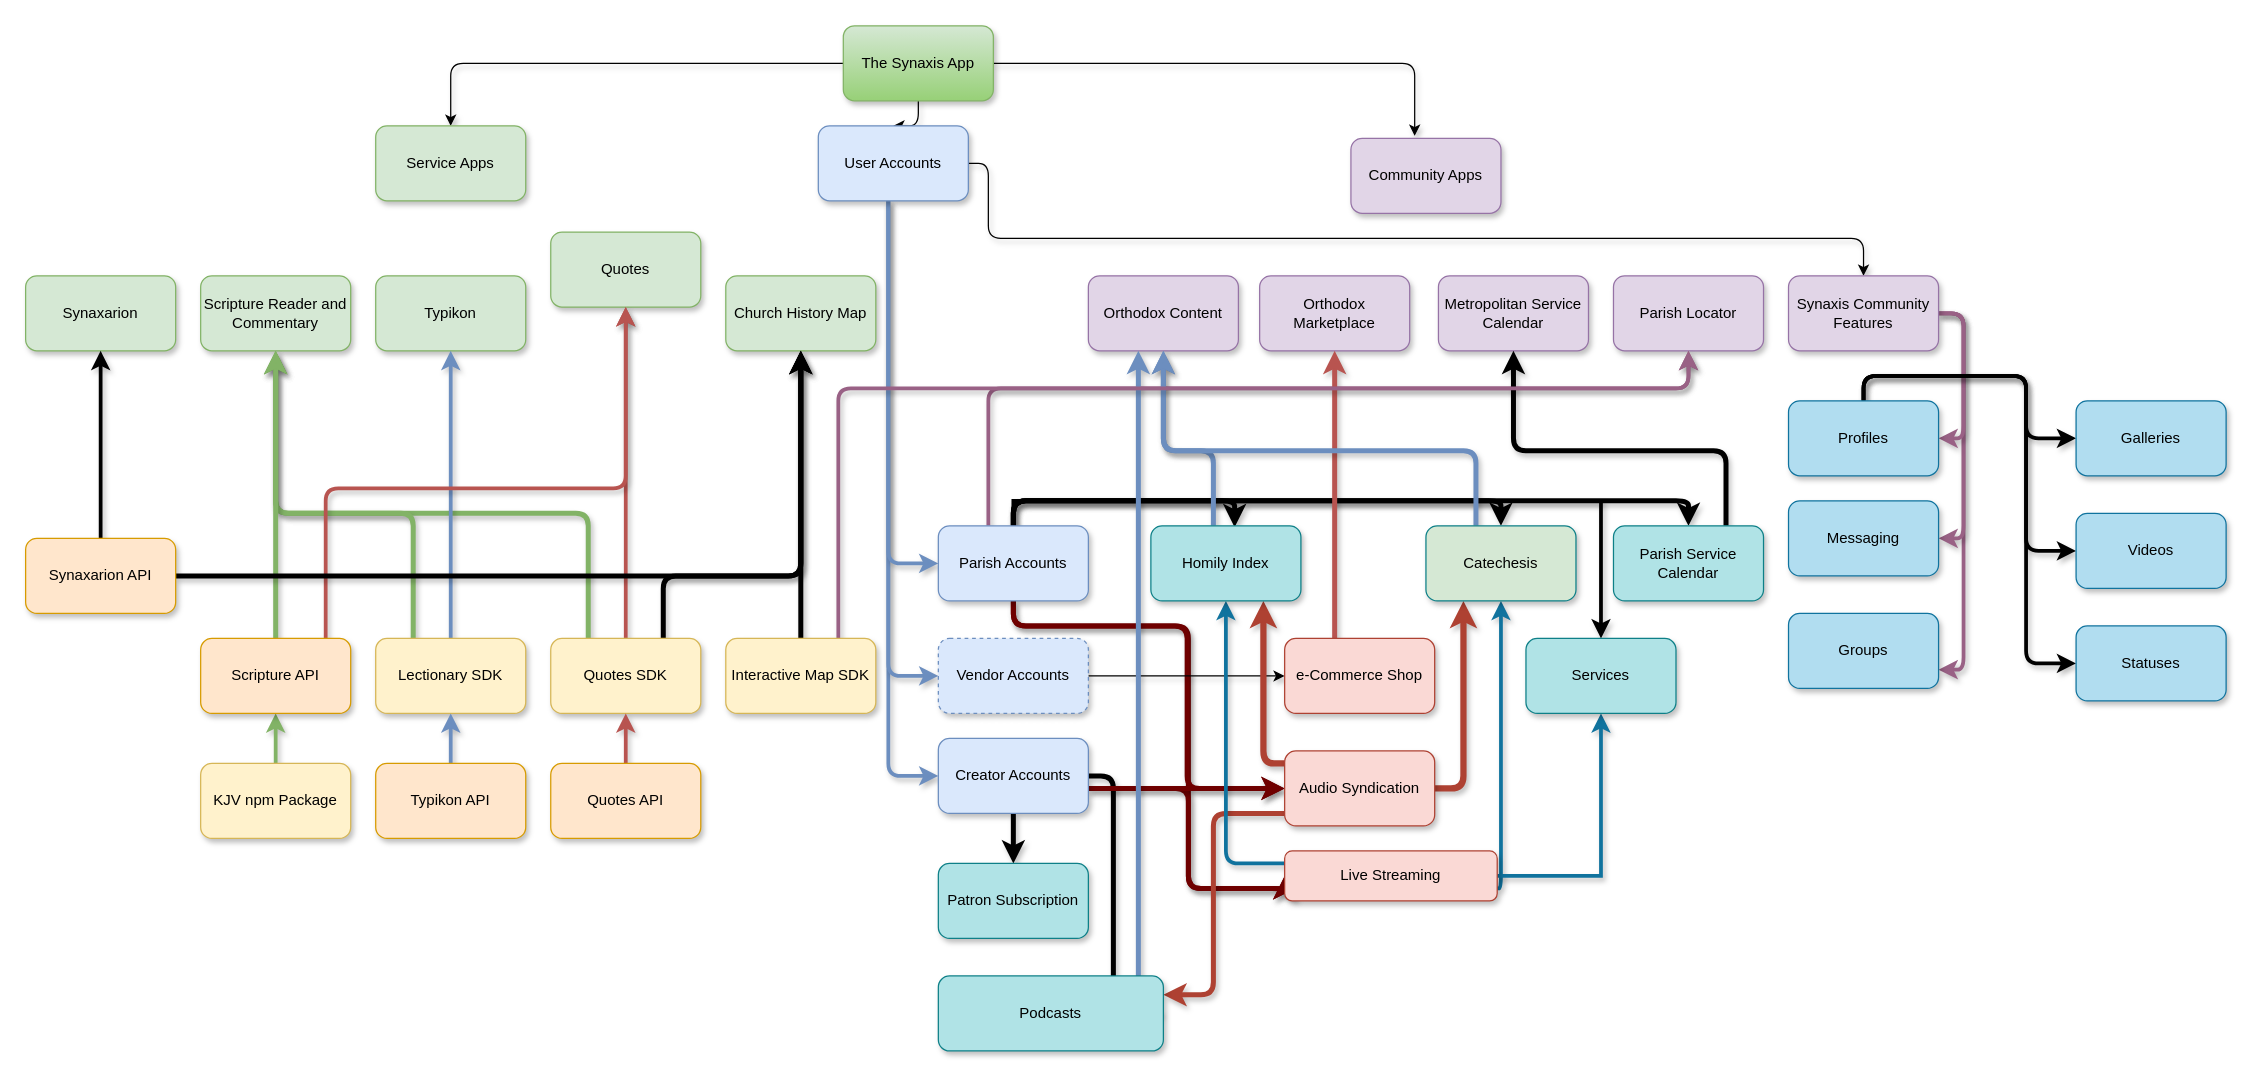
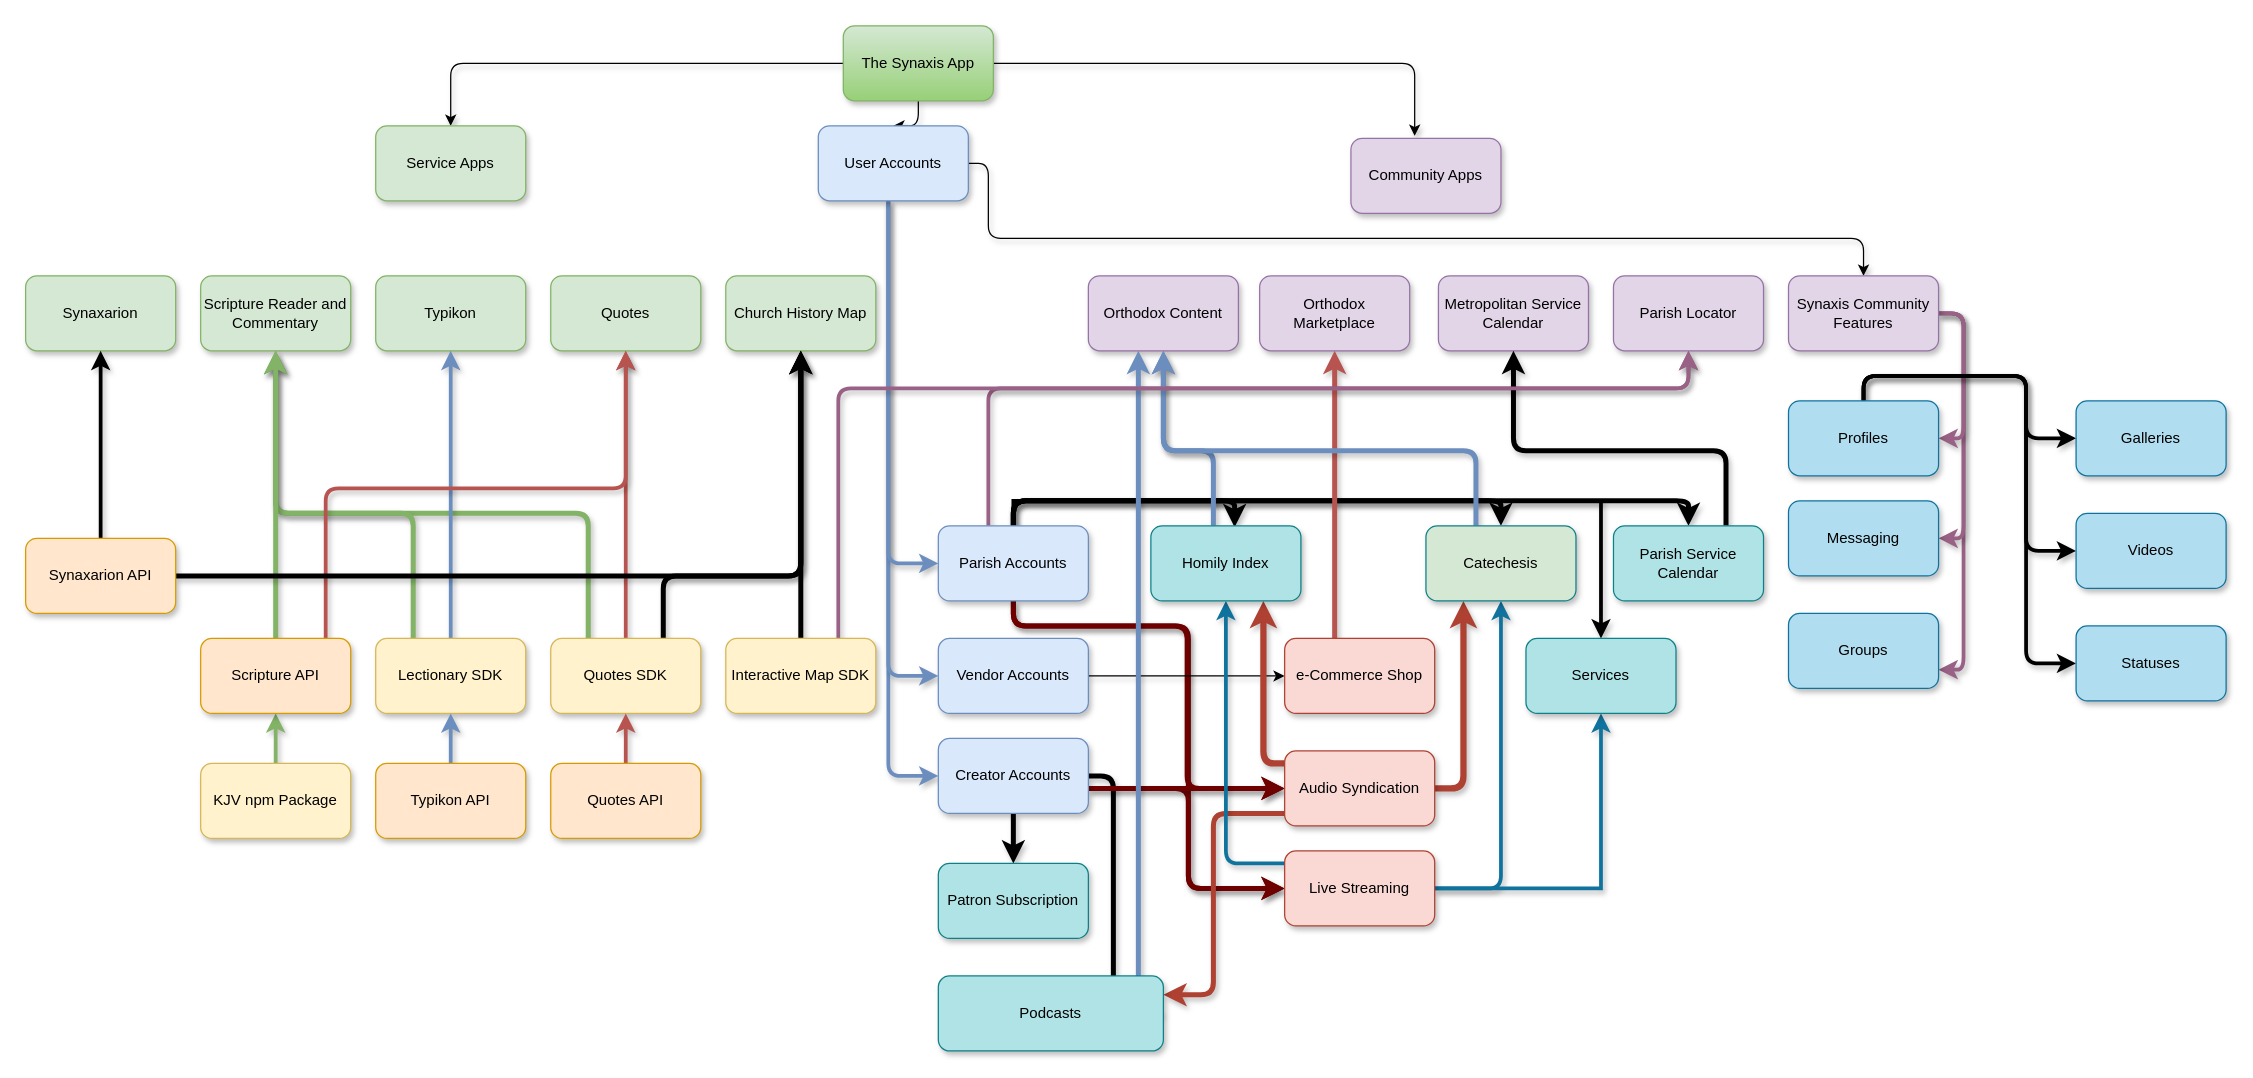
(626, 269) -> (626, 313)
(1013, 676) -> (1013, 676)
(1391, 876) -> (1359, 888)
